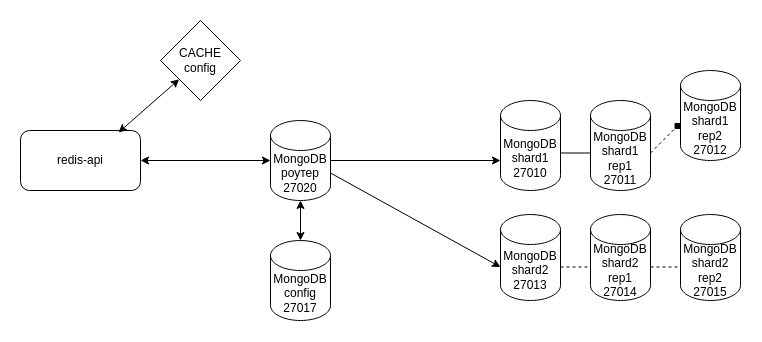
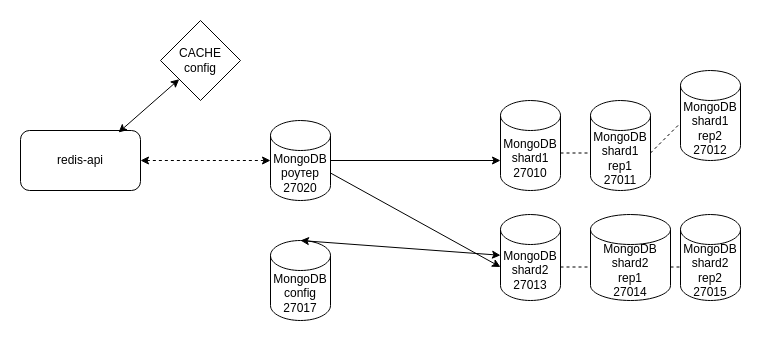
(674, 129) -> (677, 127)
(576, 153) -> (576, 153)
(205, 161) -> (205, 161)
(301, 221) -> (400, 248)
(621, 258) -> (631, 258)
